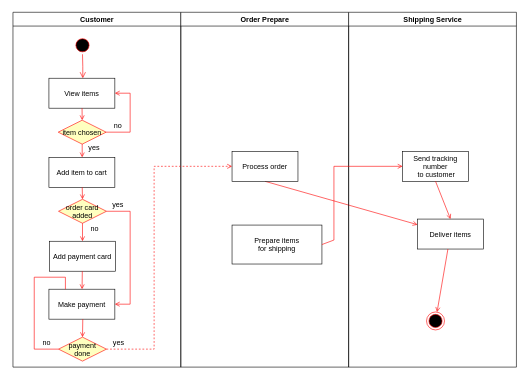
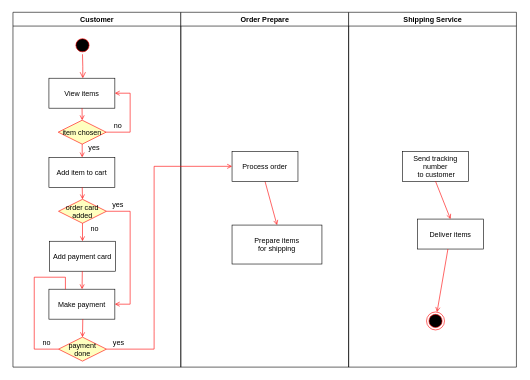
(367, 167) -> none
(340, 203) -> (271, 203)
(154, 245) -> (154, 245)
